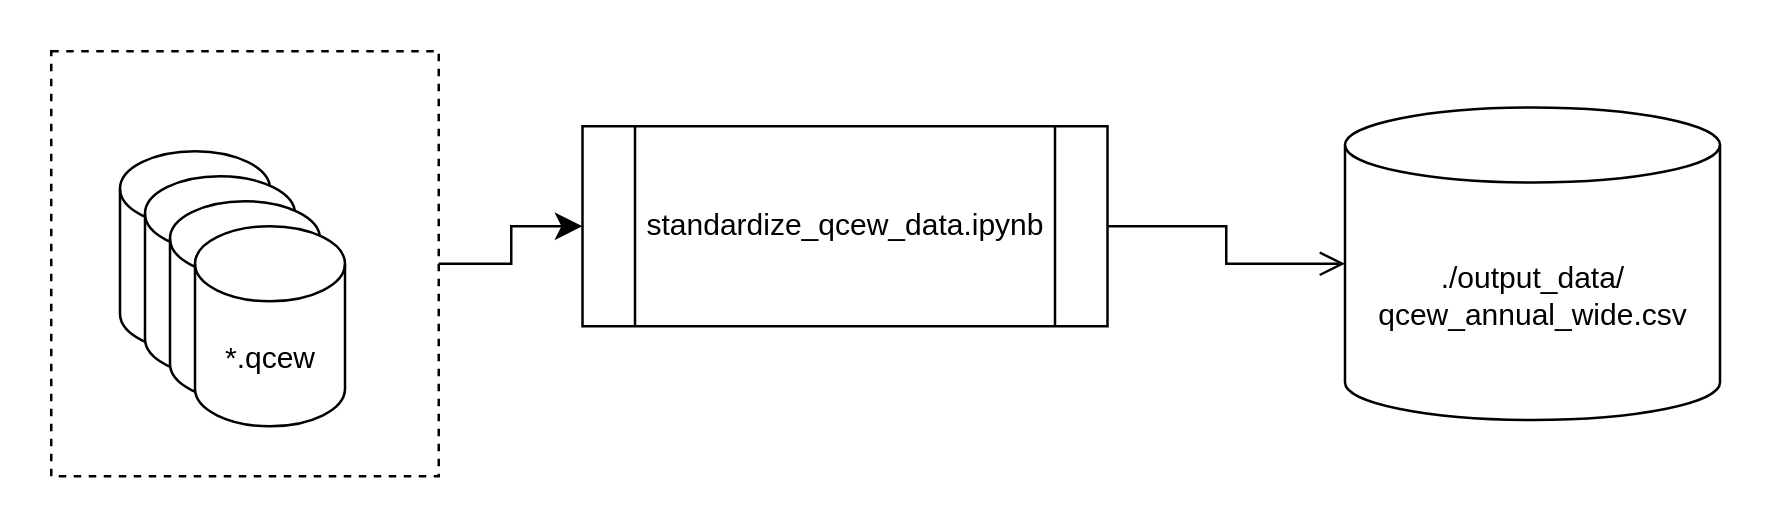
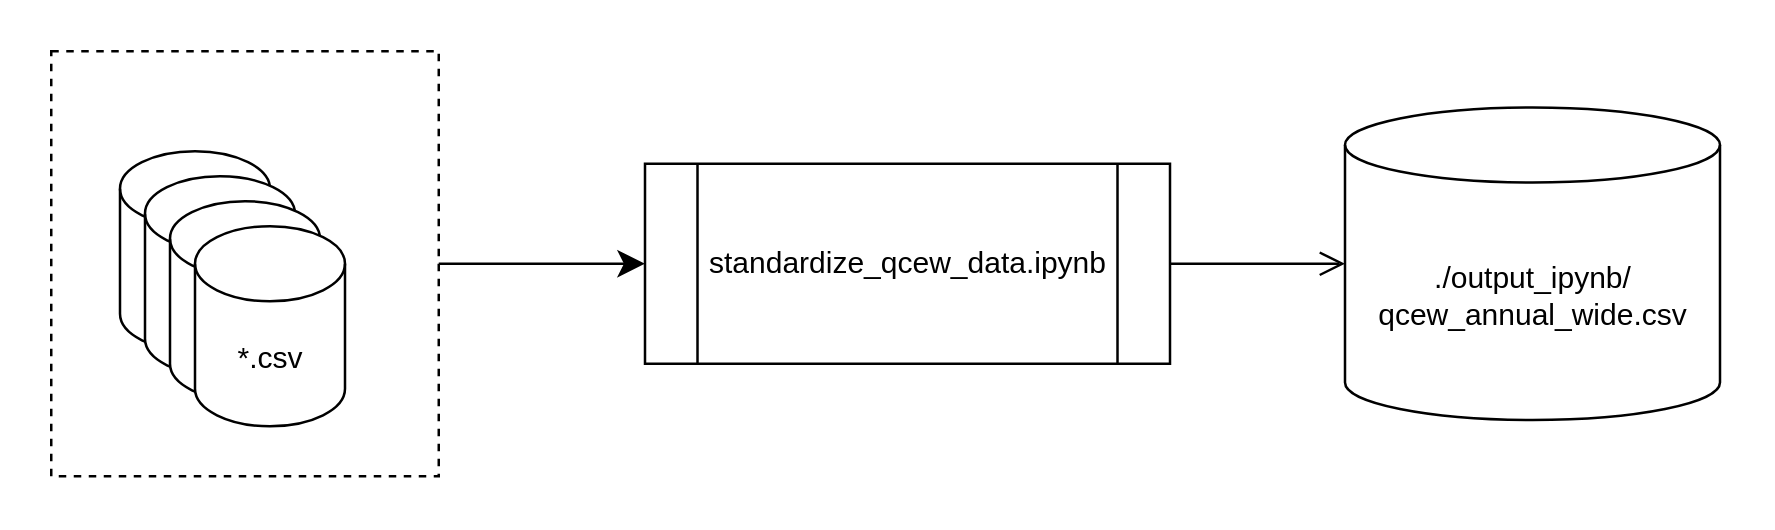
(845, 226) -> (908, 264)
(1534, 296) -> (1534, 296)
(271, 359) -> (271, 359)
